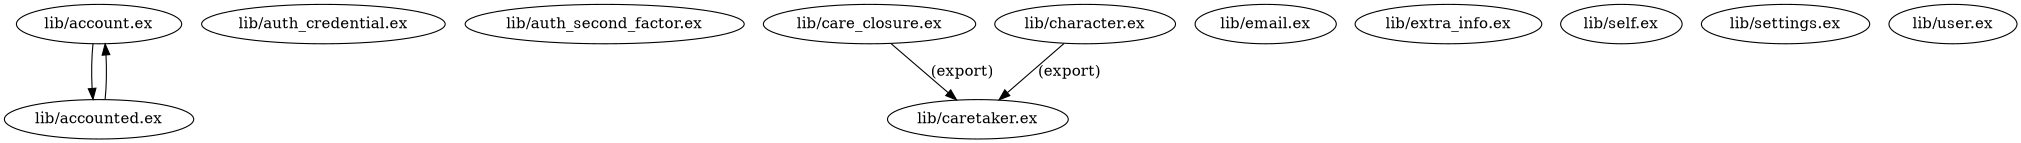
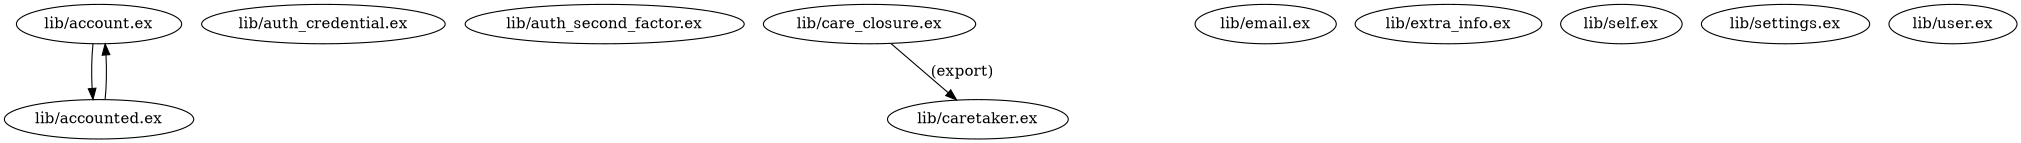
(1085, 24) -> none
